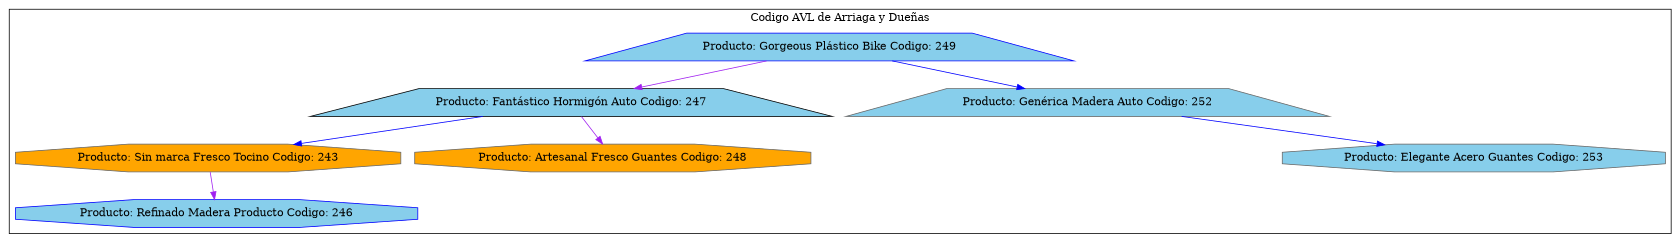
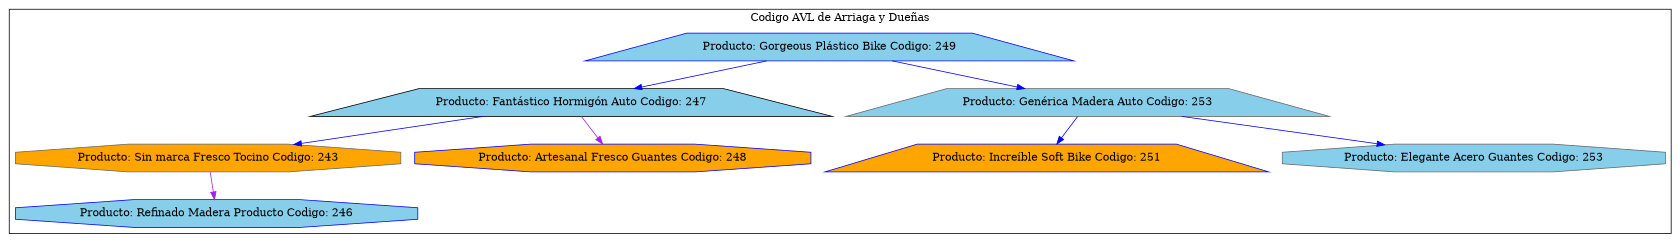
(704, 74) -> (704, 74)
(1088, 103) -> (1088, 103)
(613, 158) -> (613, 158)
none -> (1047, 158)
